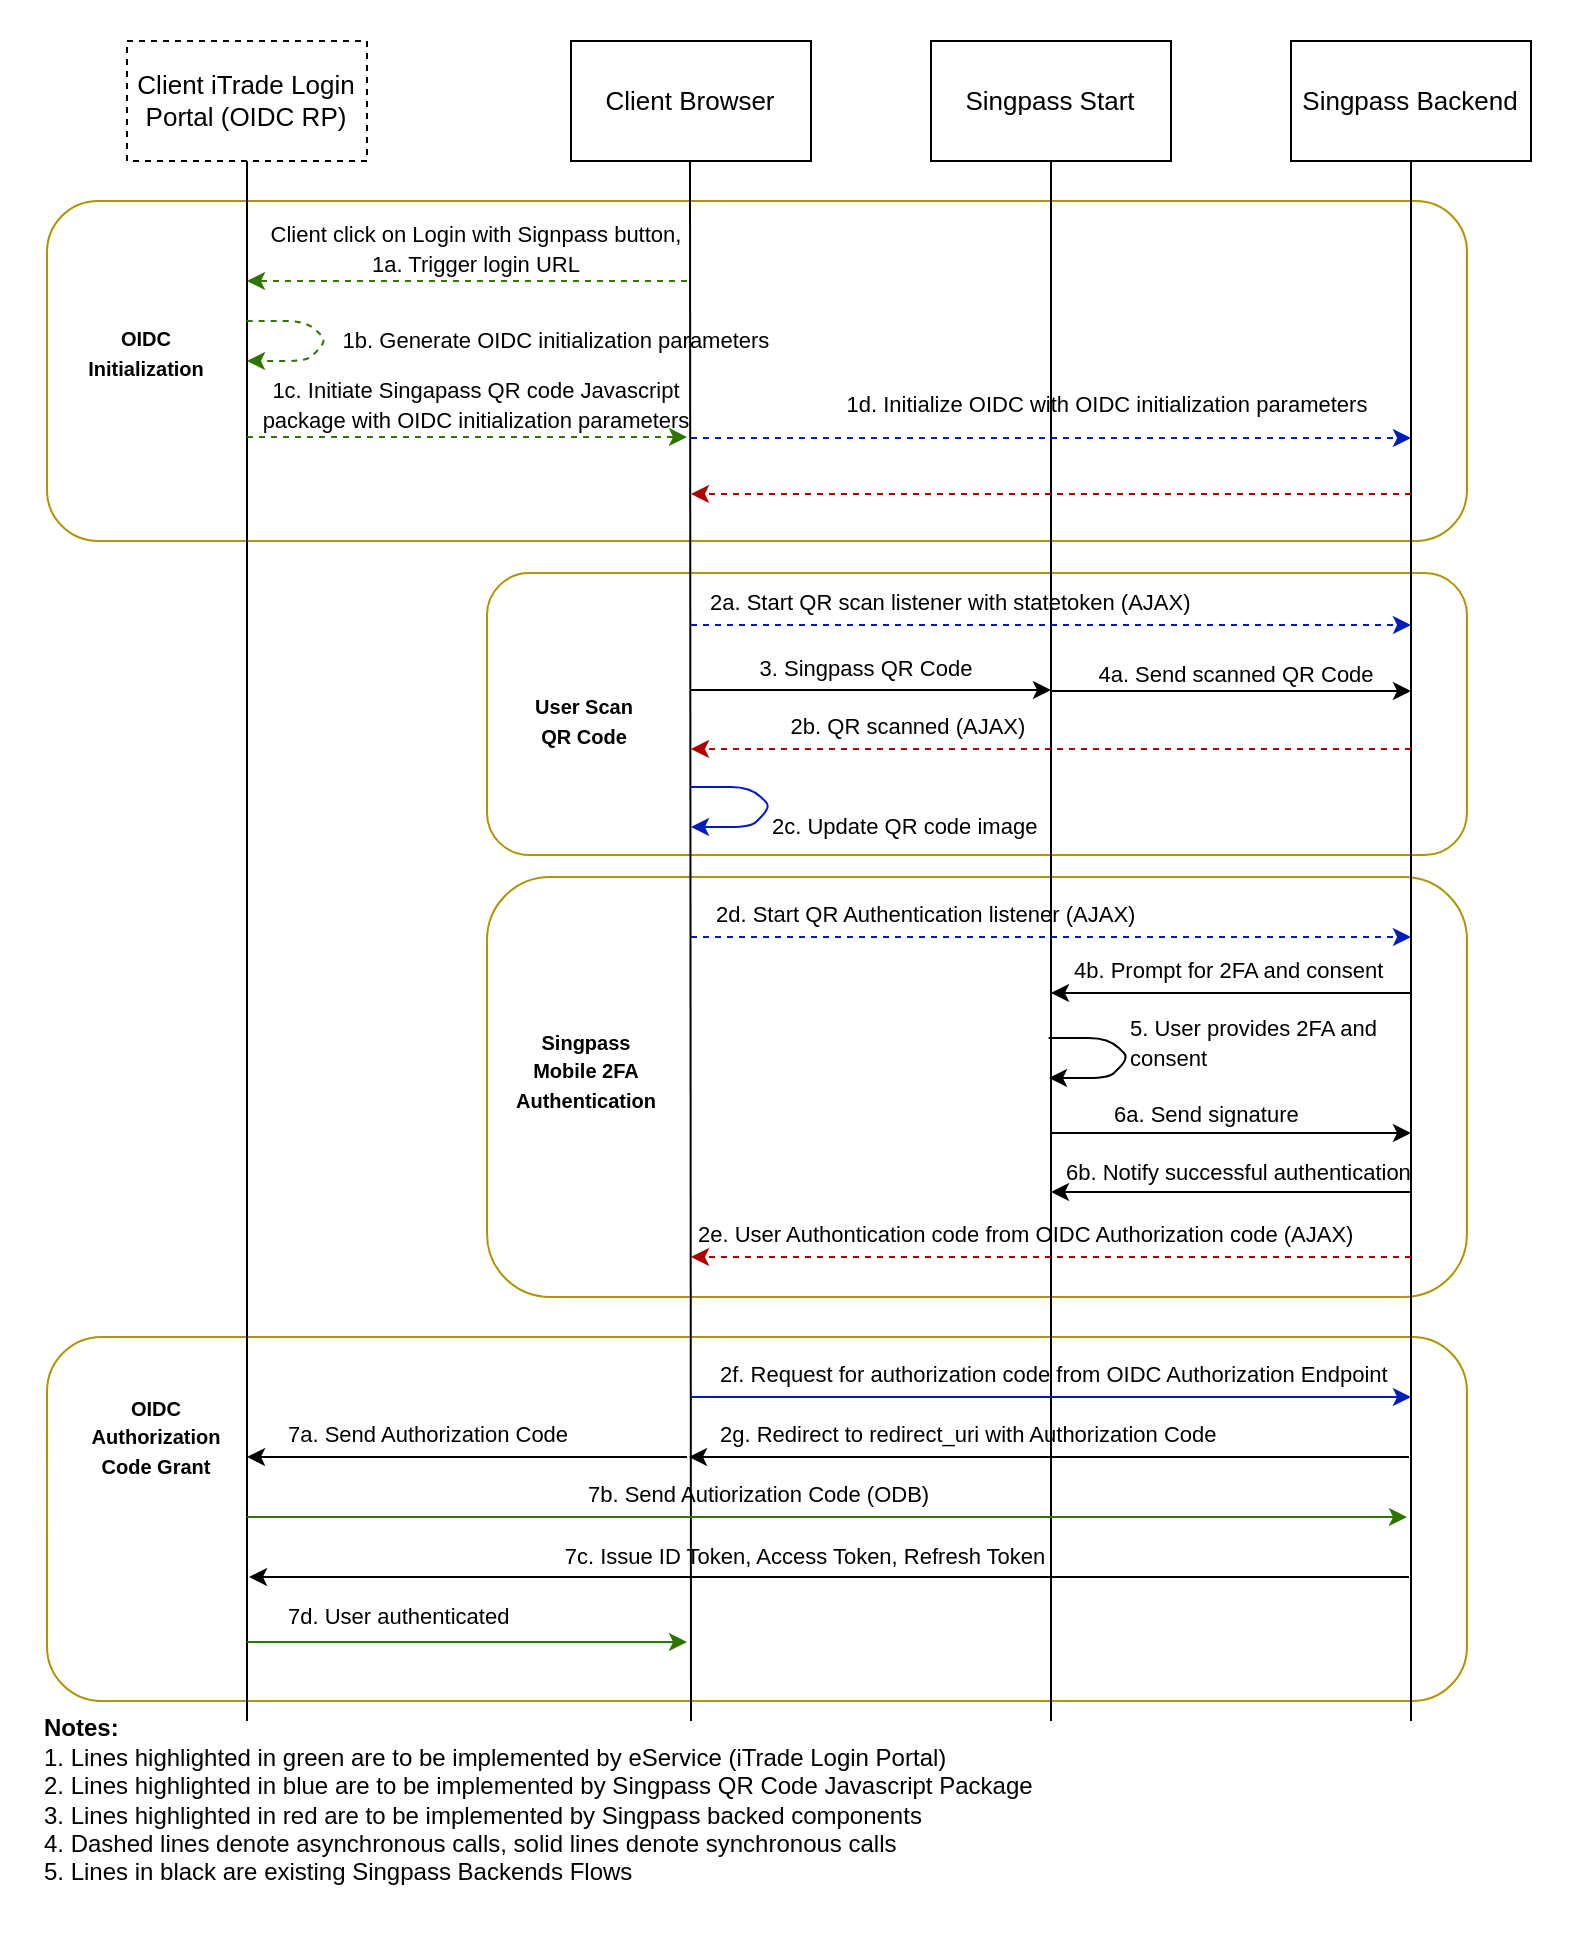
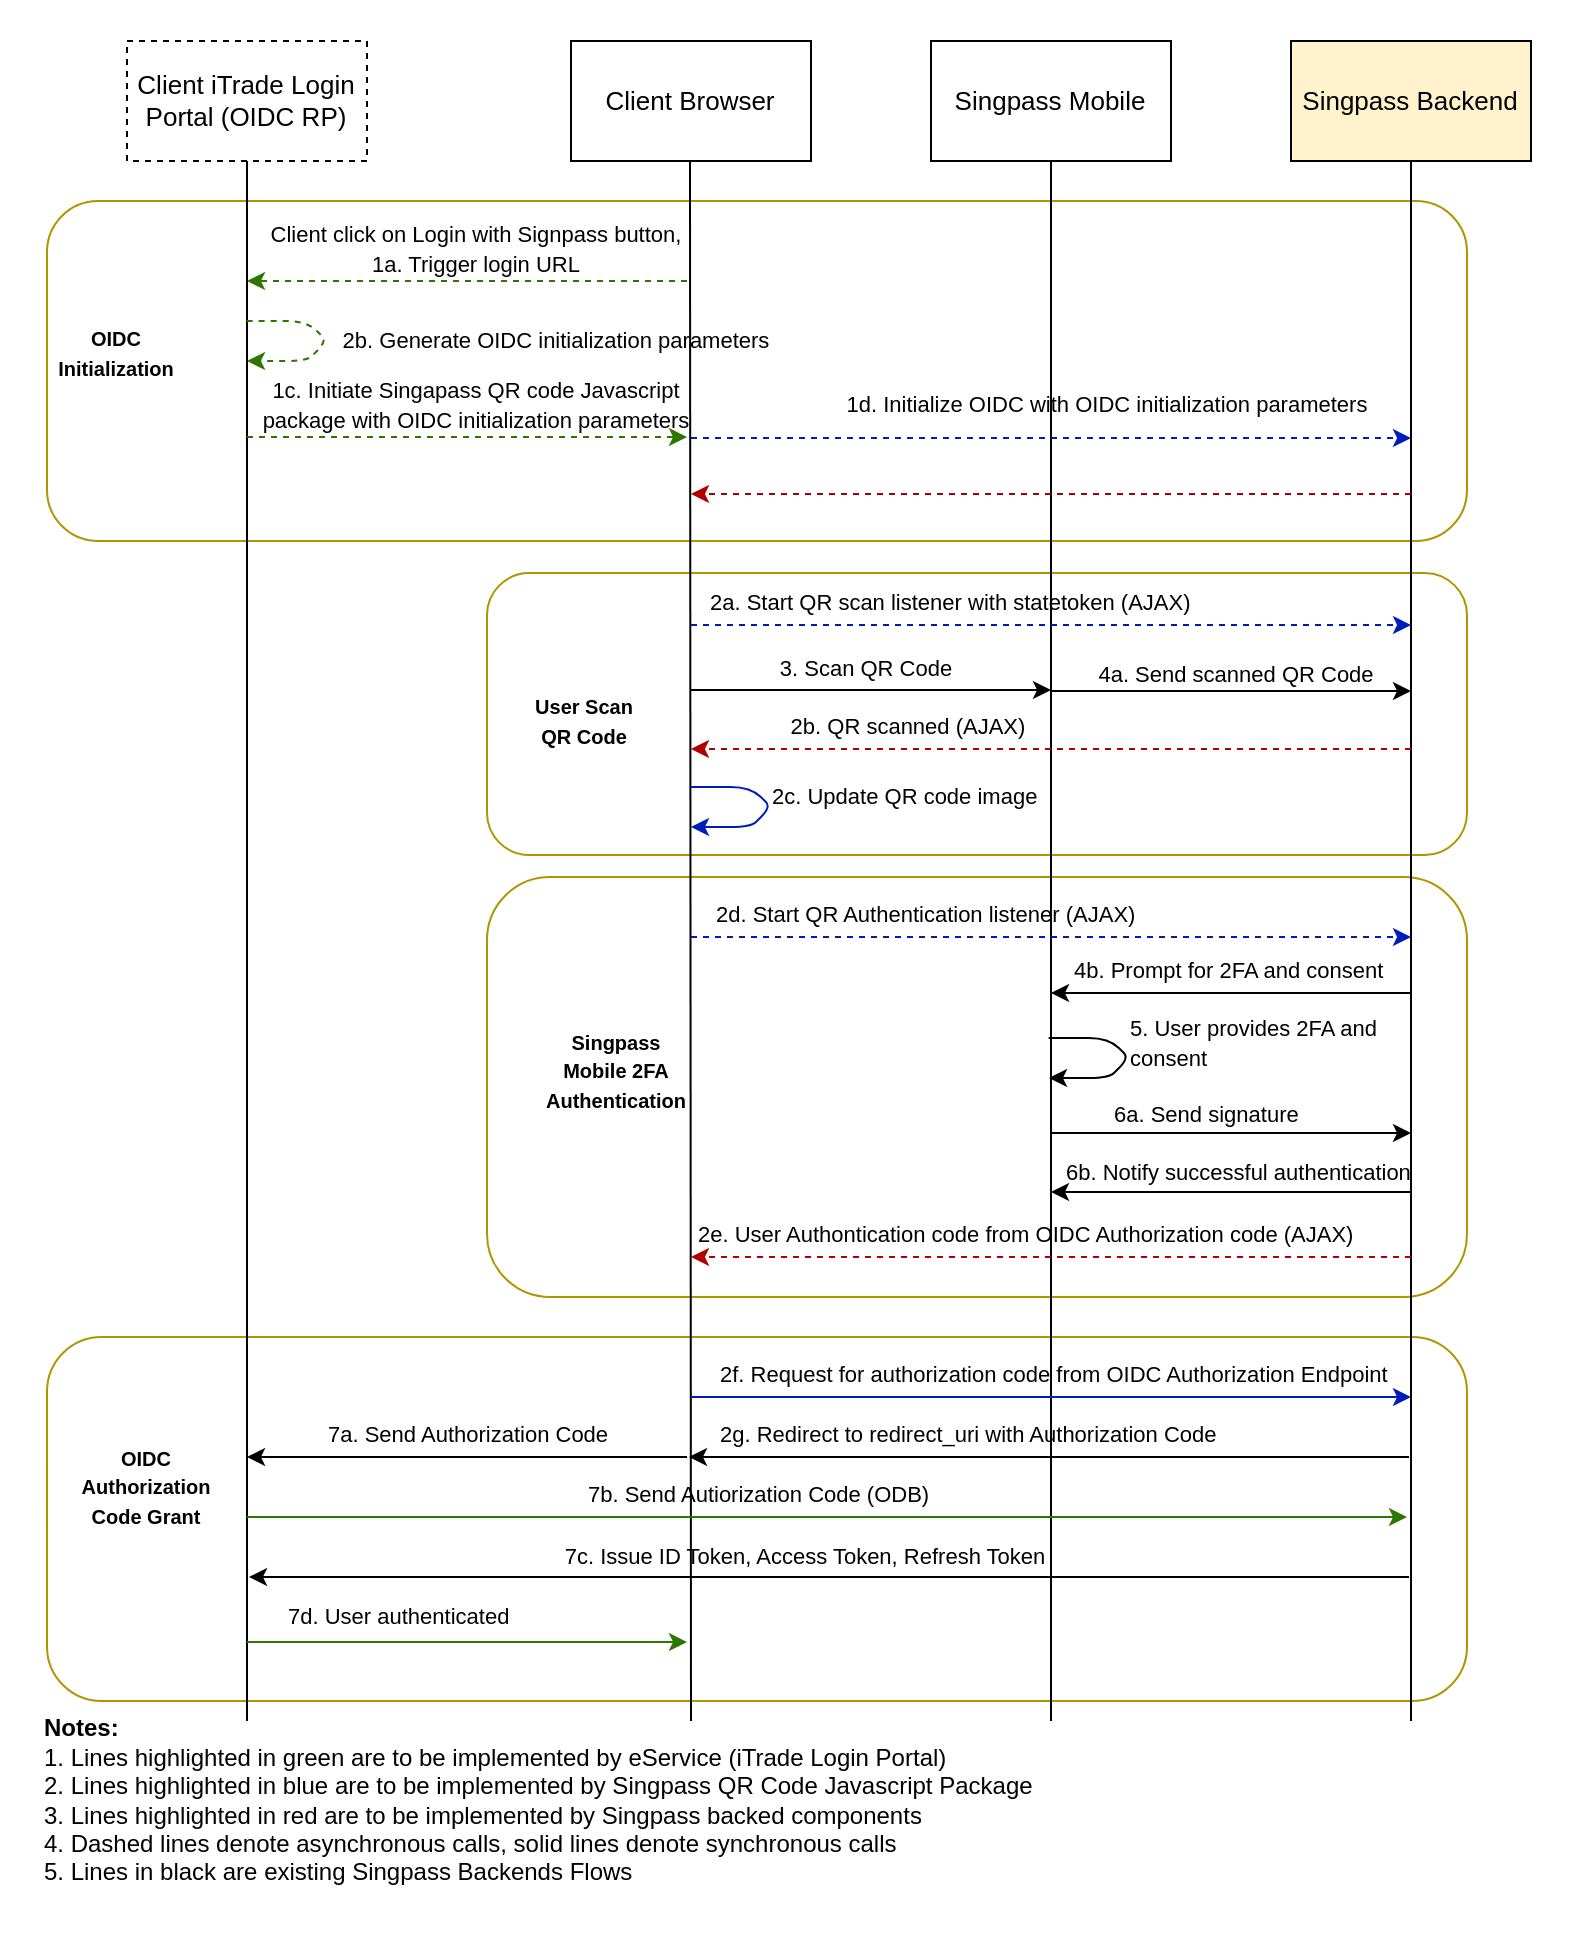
(1051, 101) -> (1051, 101)
(1411, 101) -> (1411, 101)
(557, 341) -> (557, 341)
(147, 353) -> (117, 353)
(867, 669) -> (867, 669)
(908, 827) -> (908, 797)
(587, 1071) -> (617, 1071)
(436, 1435) -> (476, 1435)
(157, 1437) -> (147, 1487)
